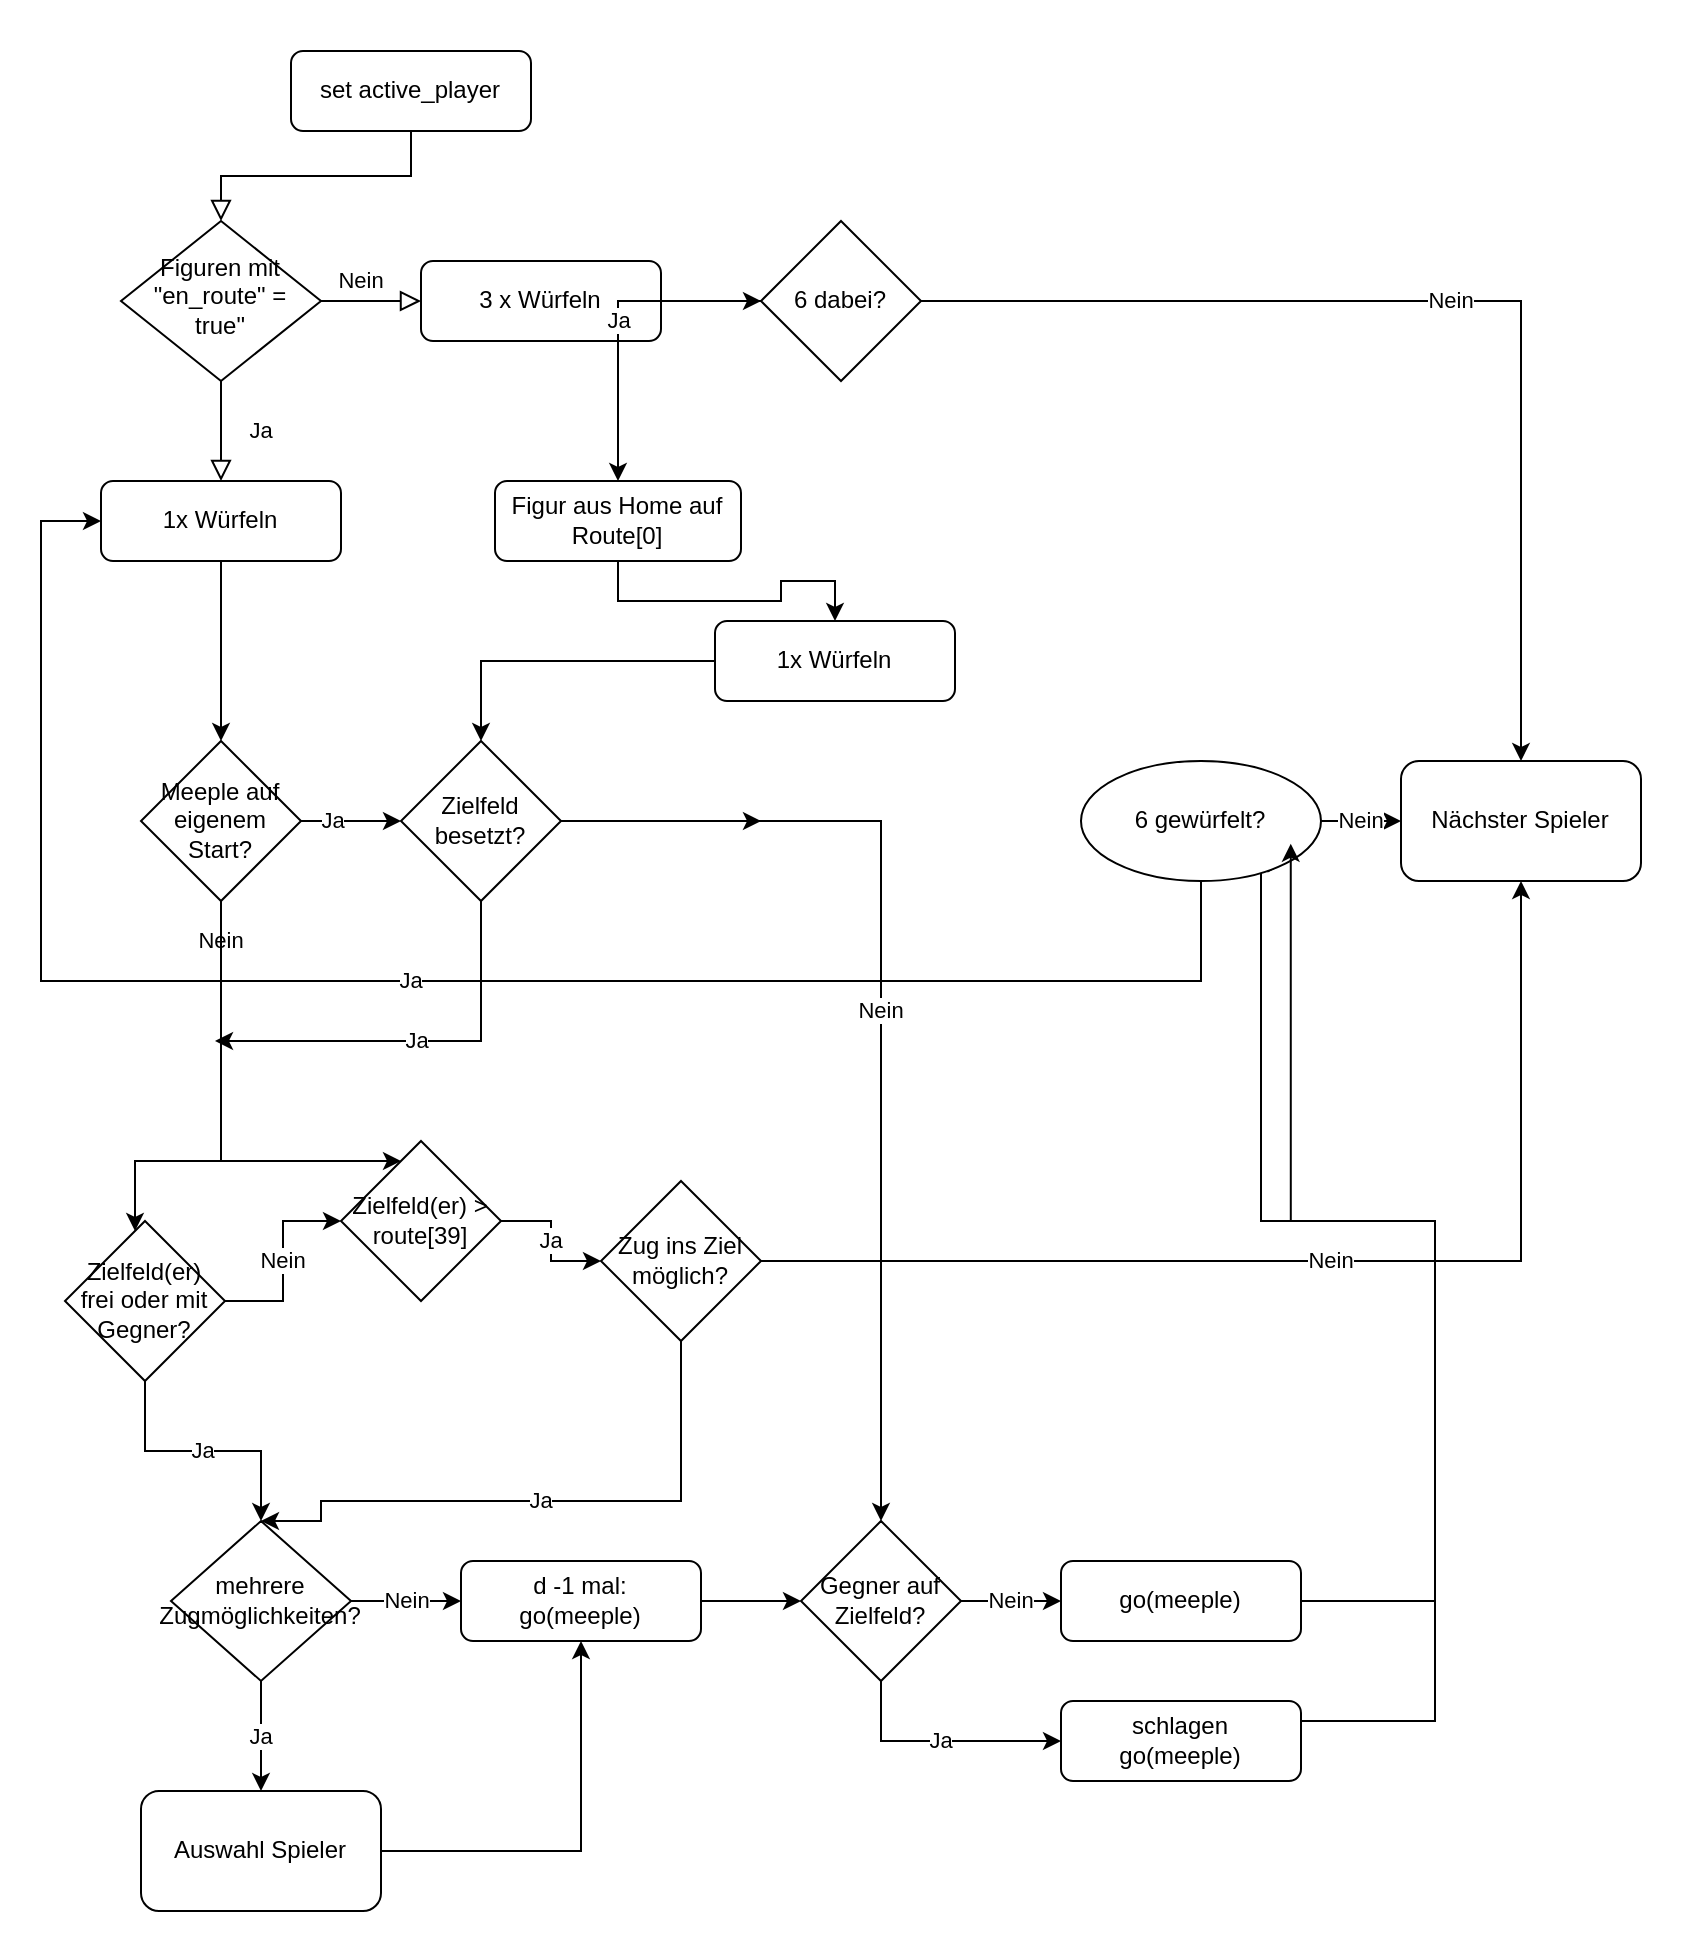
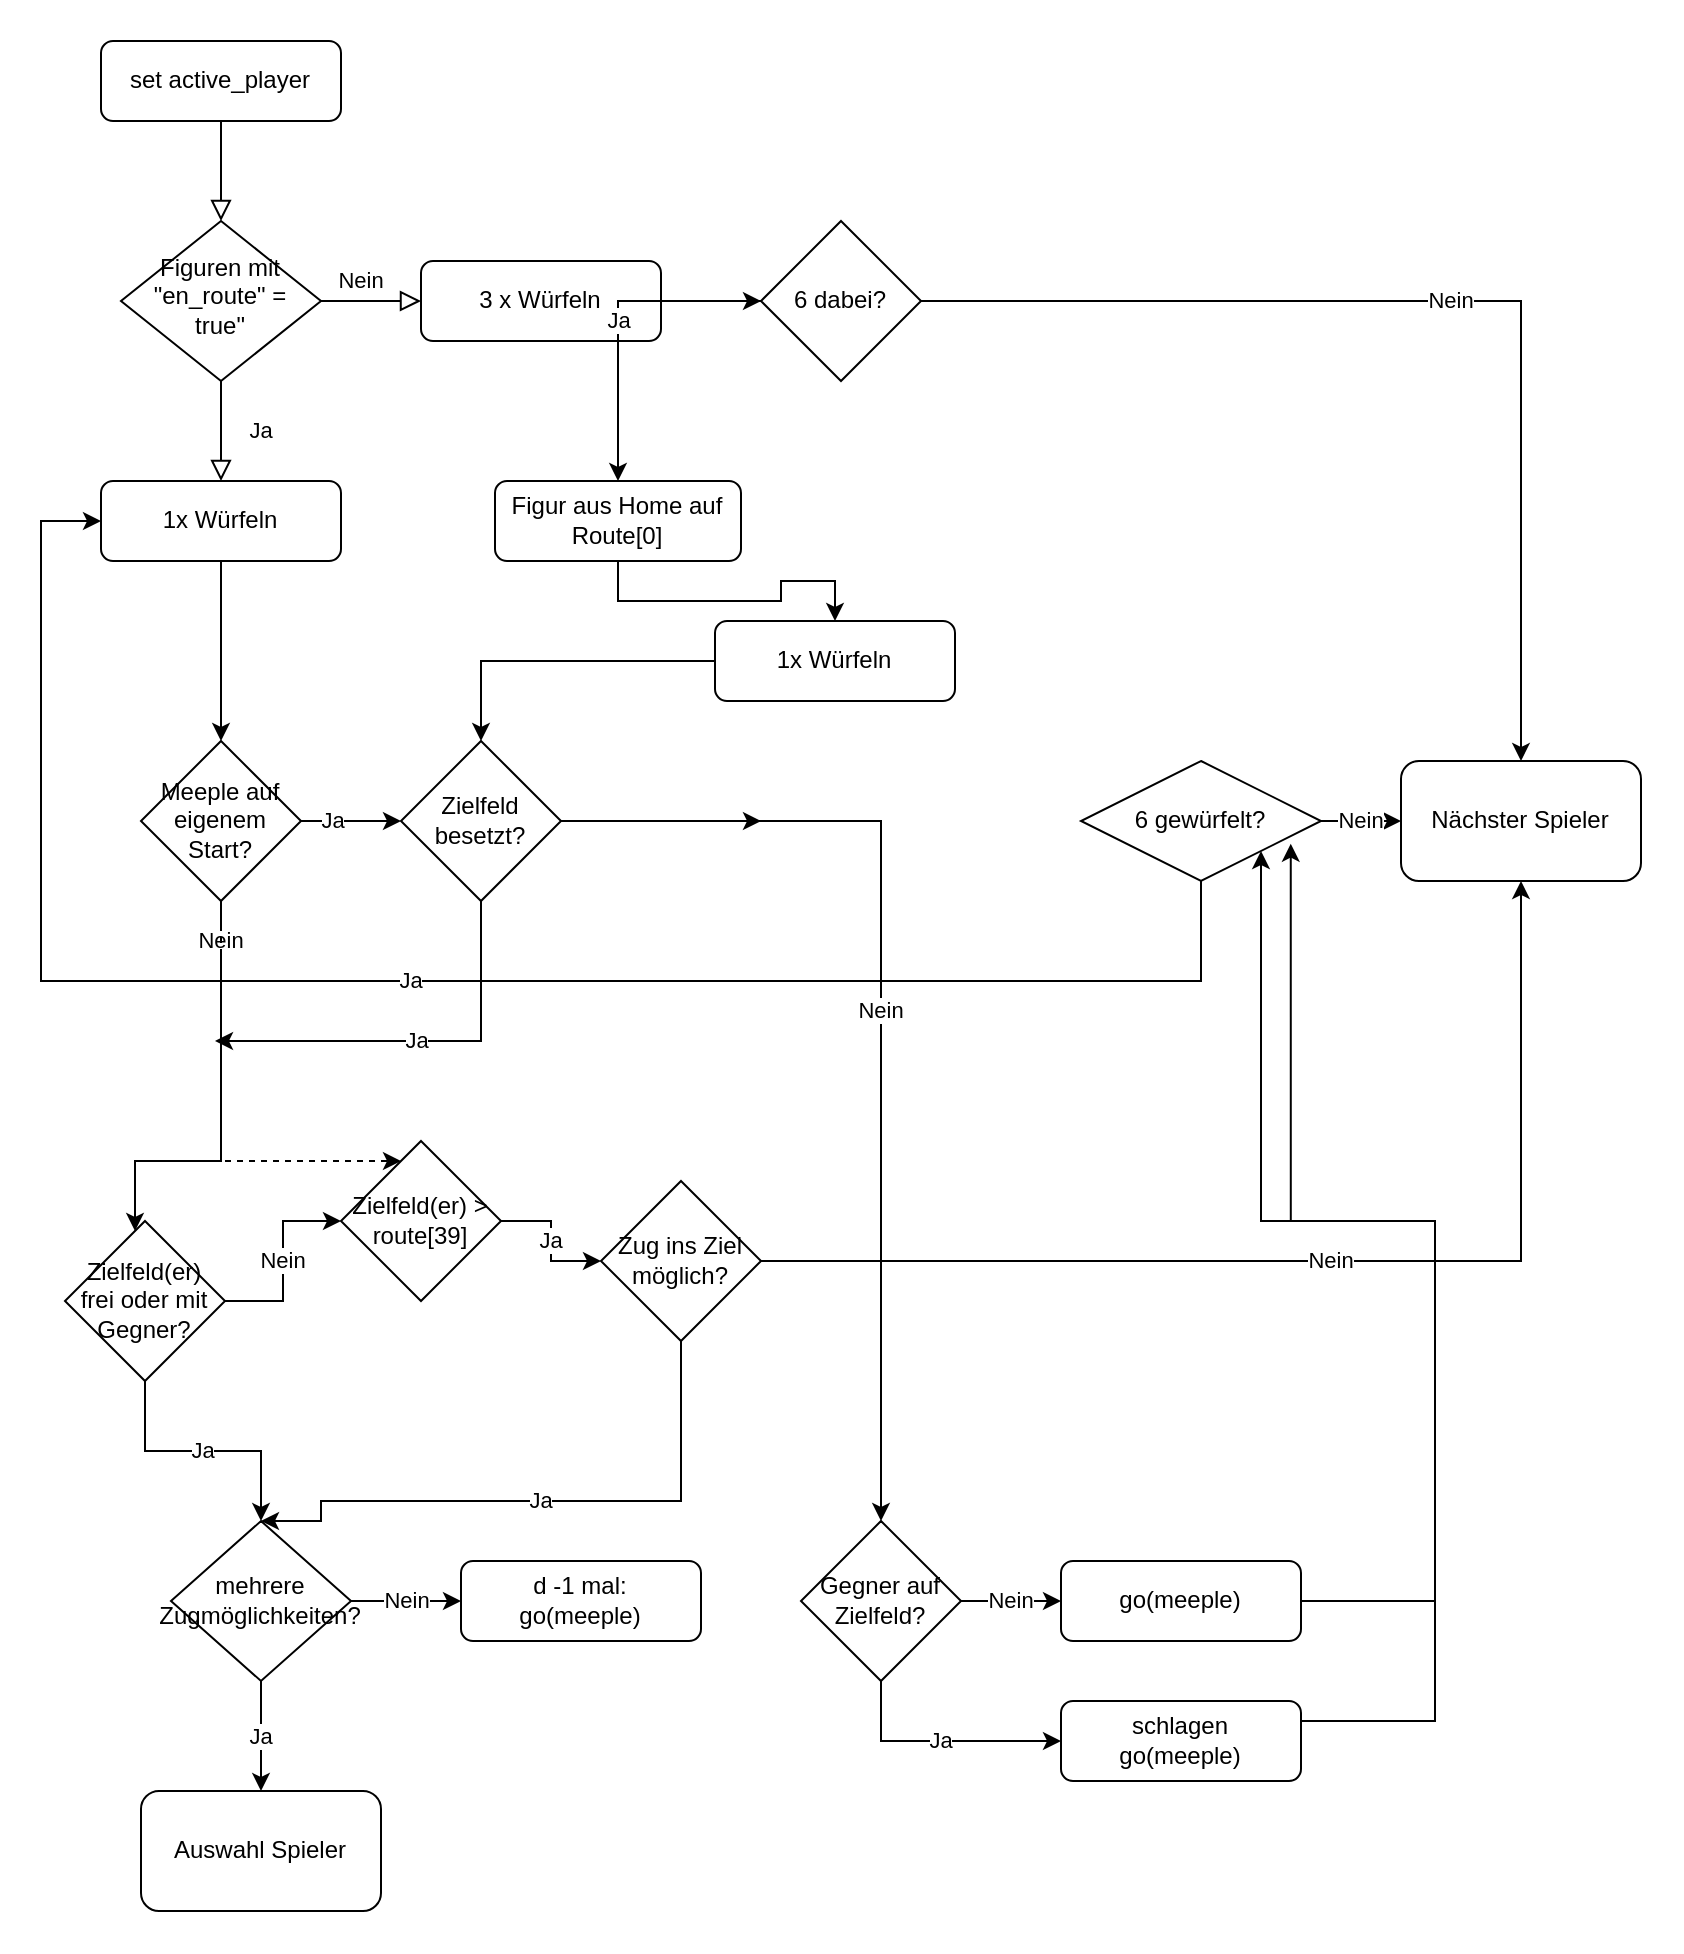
(411, 91) -> (221, 81)
(1201, 821) -> (1201, 821)
(303, 1161) -> (303, 1161)
(744, 1601) -> none
(579, 1851) -> none
